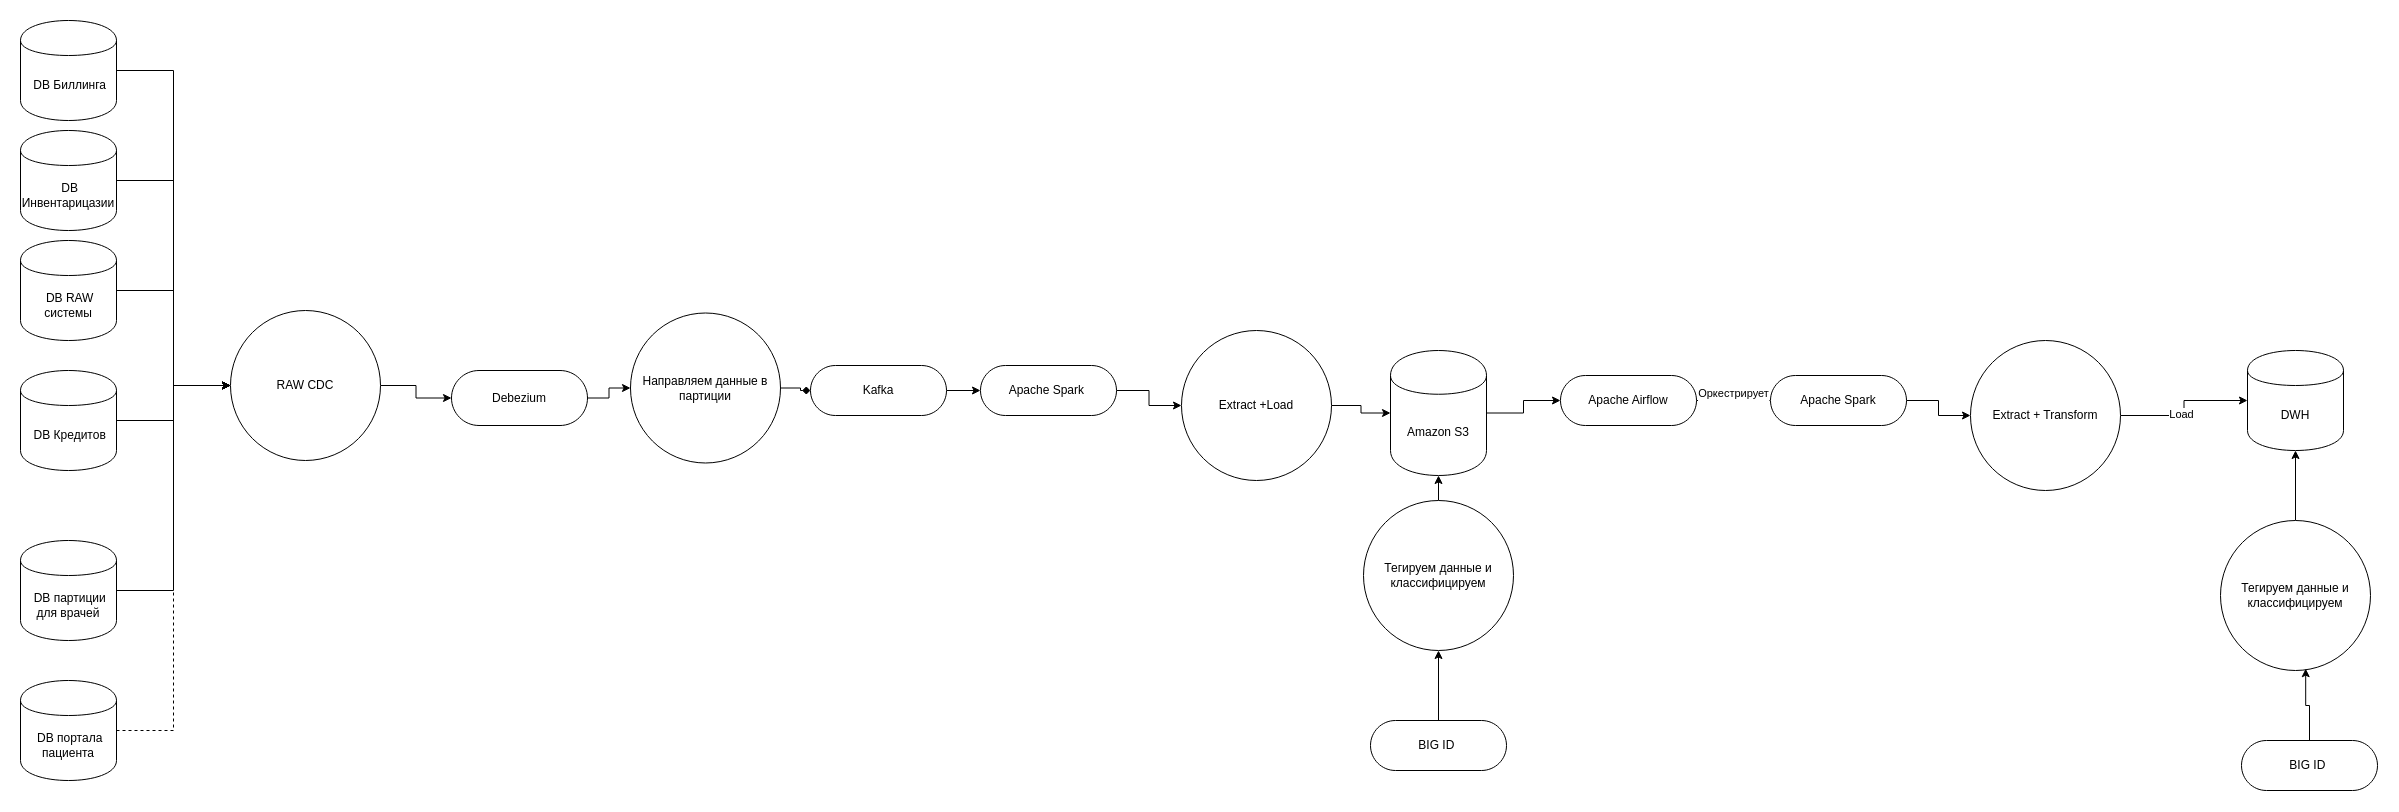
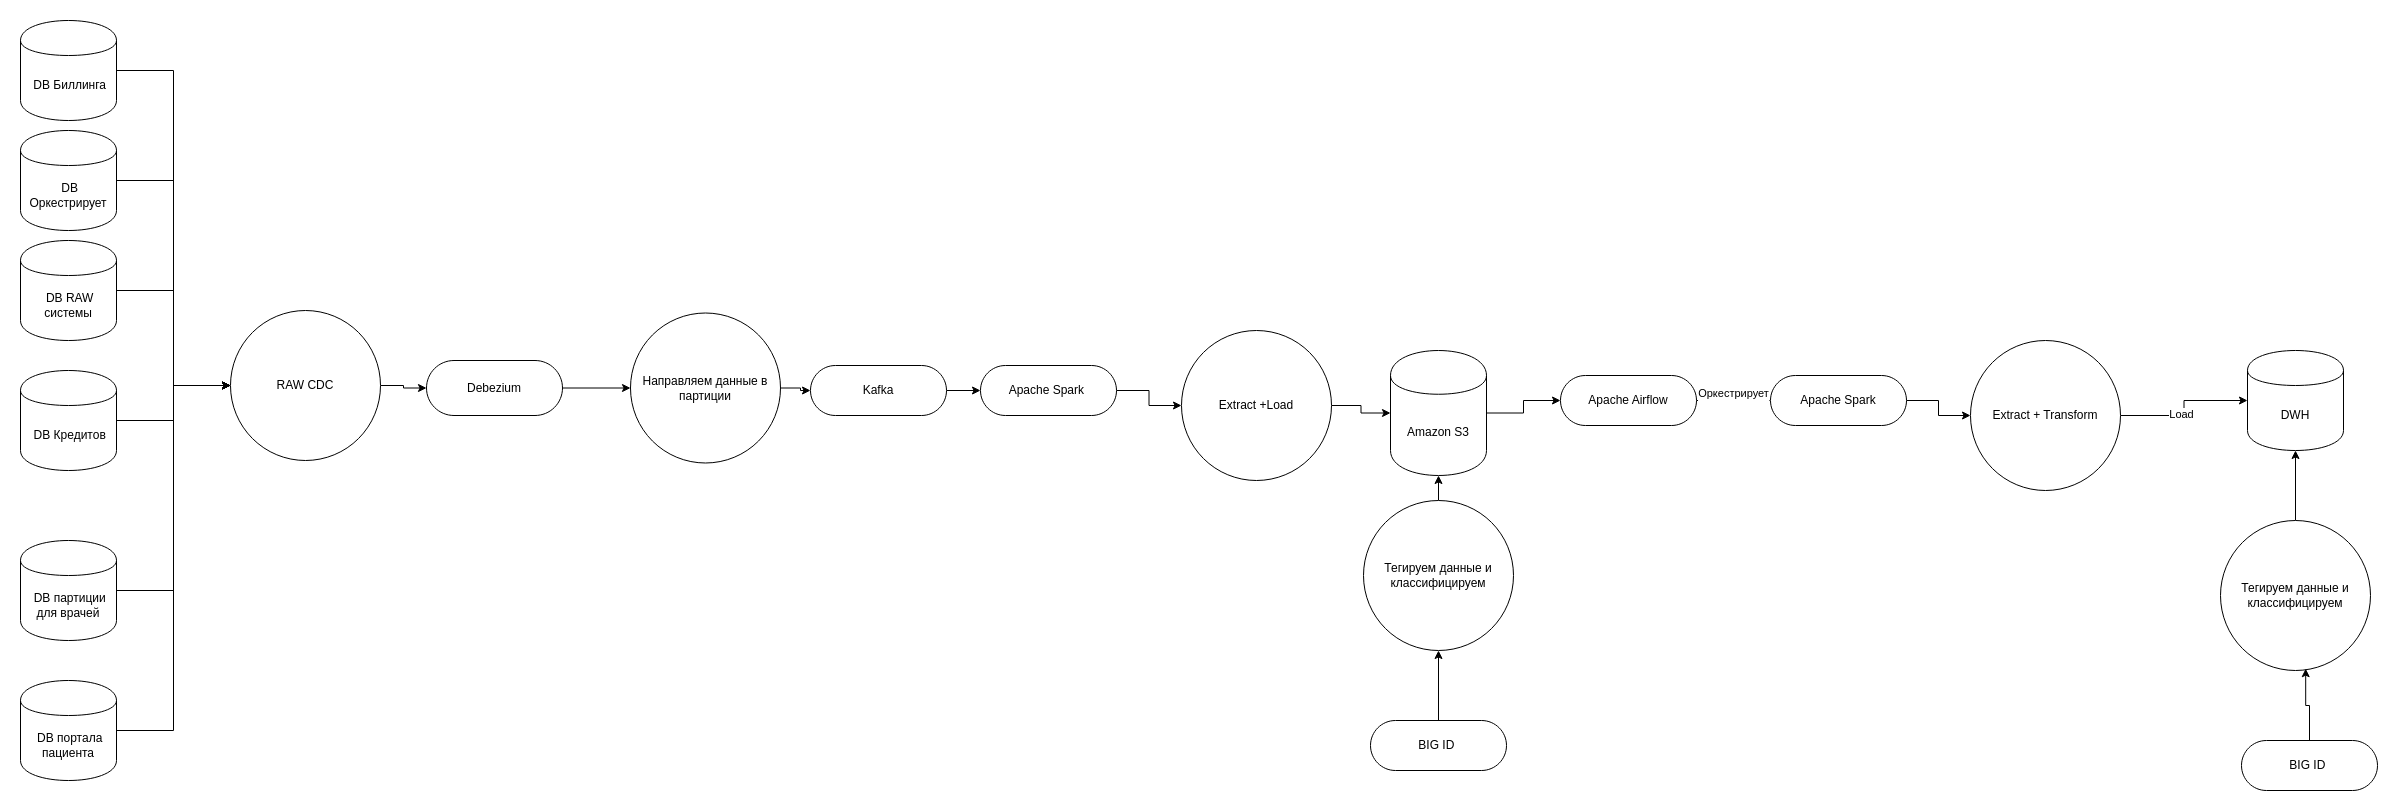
(69, 196) -> (69, 196)
(801, 389) -> (801, 389)
(520, 398) -> (495, 388)
(174, 690) -> (174, 690)
